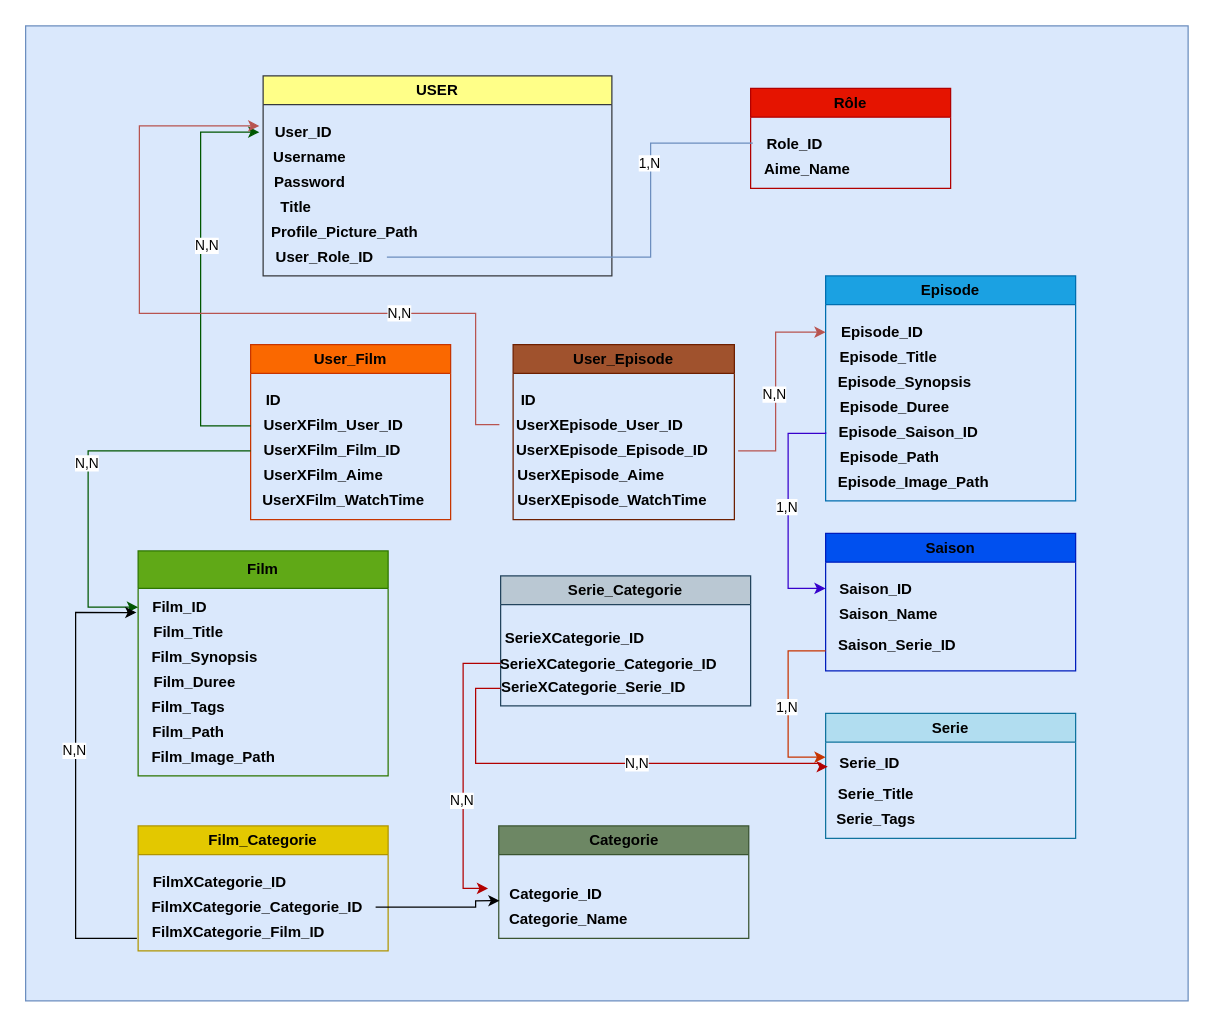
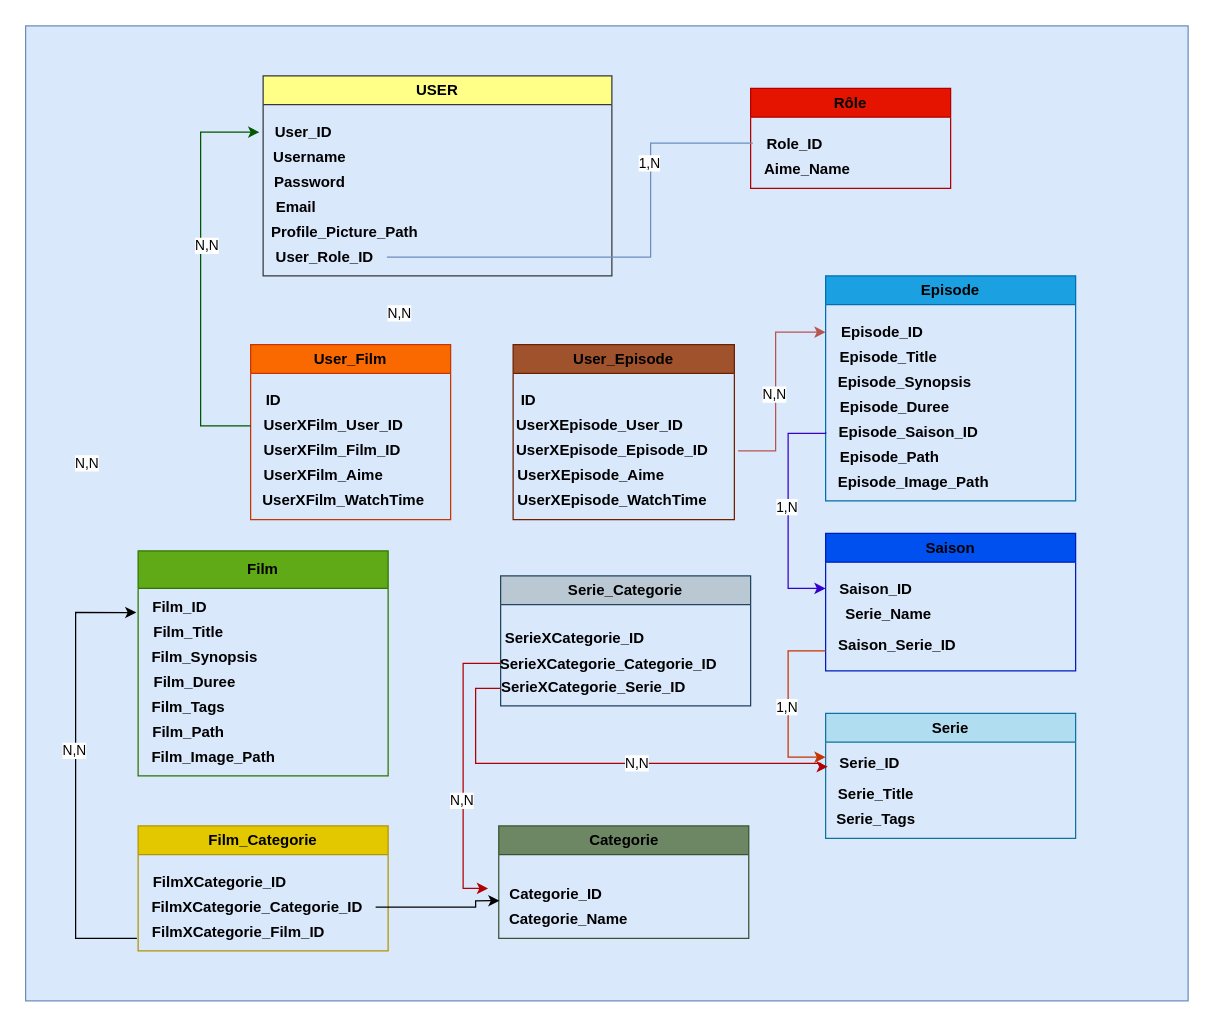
(296, 207) -> (296, 207)
(139, 288) -> none
(88, 559) -> none
(889, 614) -> (889, 614)
